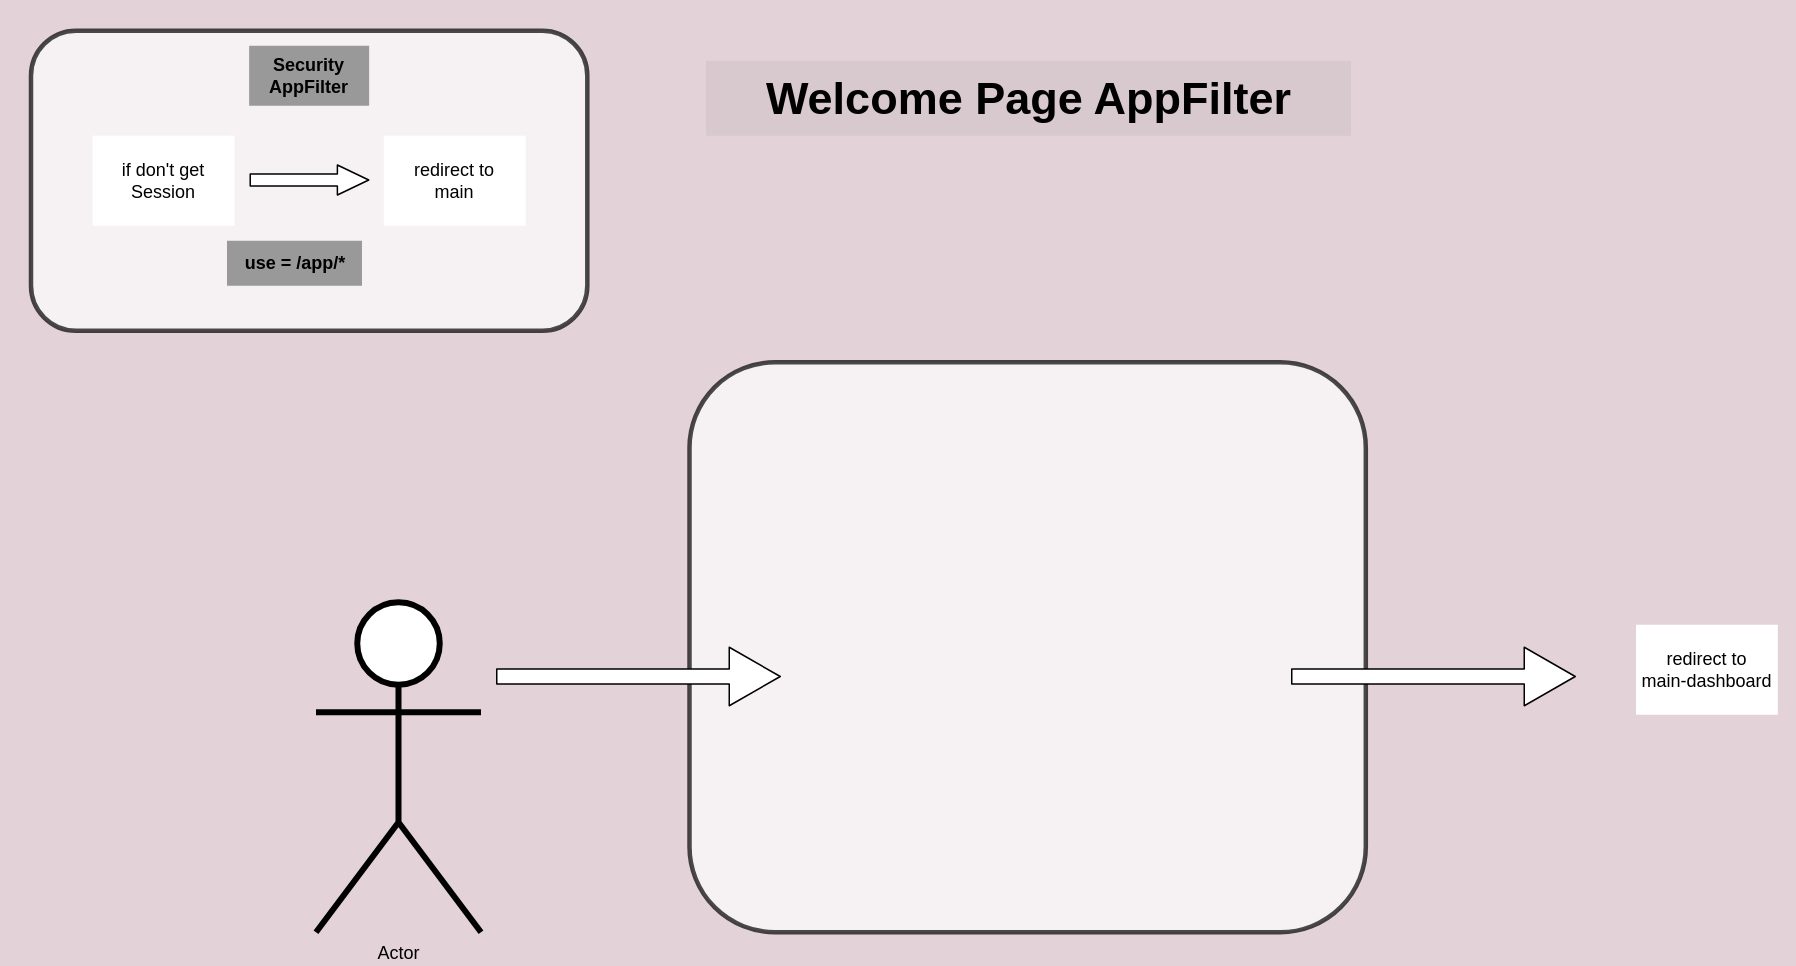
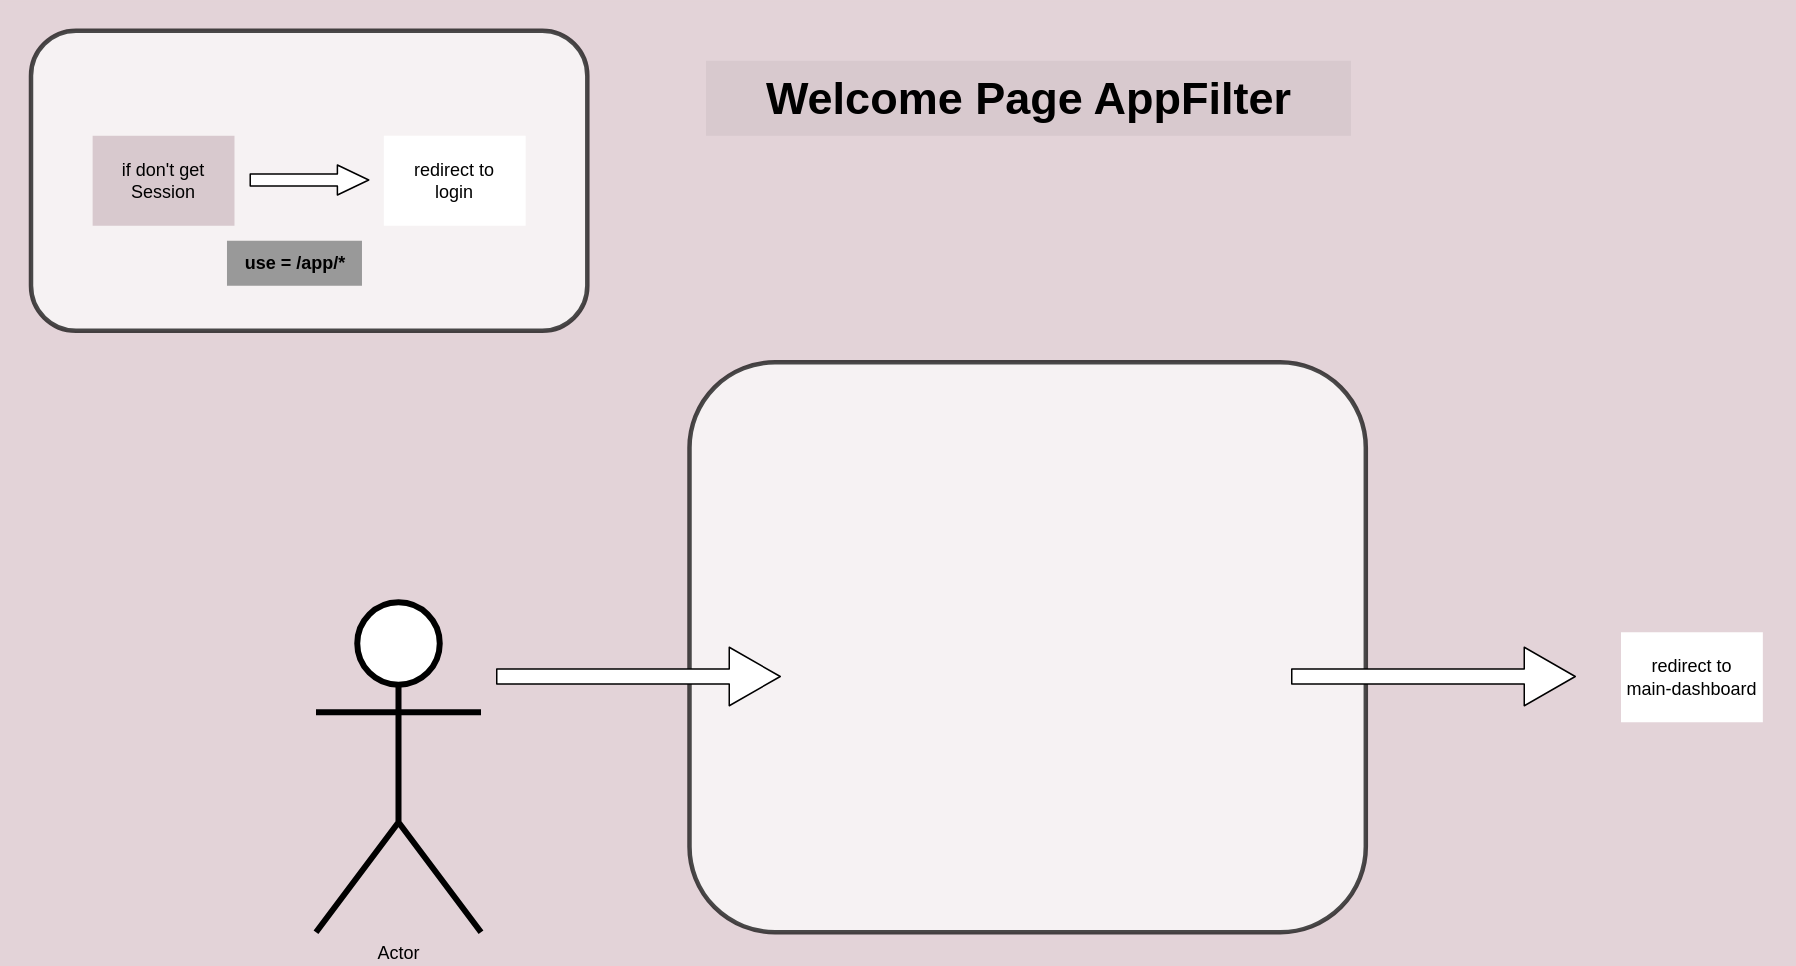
(309, 76) -> none
(163, 181) -> (163, 181)
(455, 181) -> (455, 181)
(1707, 670) -> (1692, 677)
